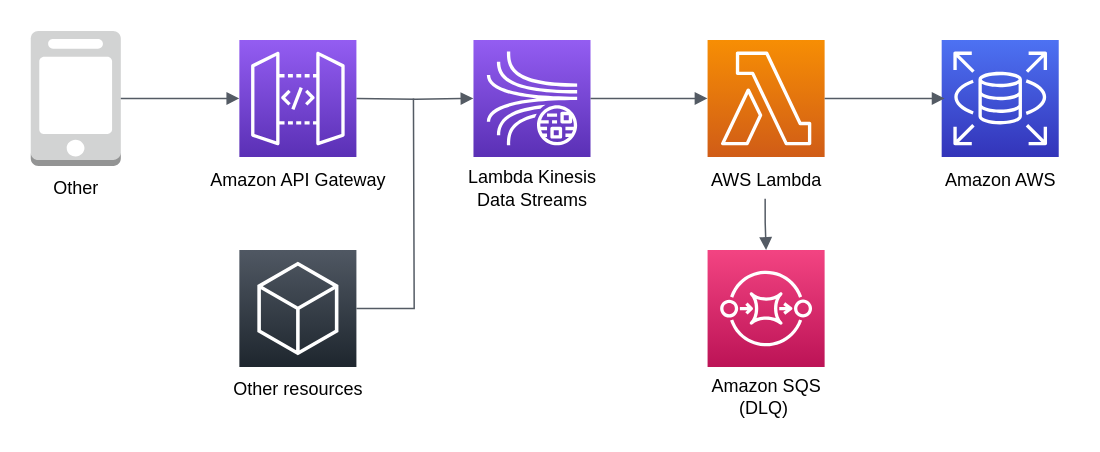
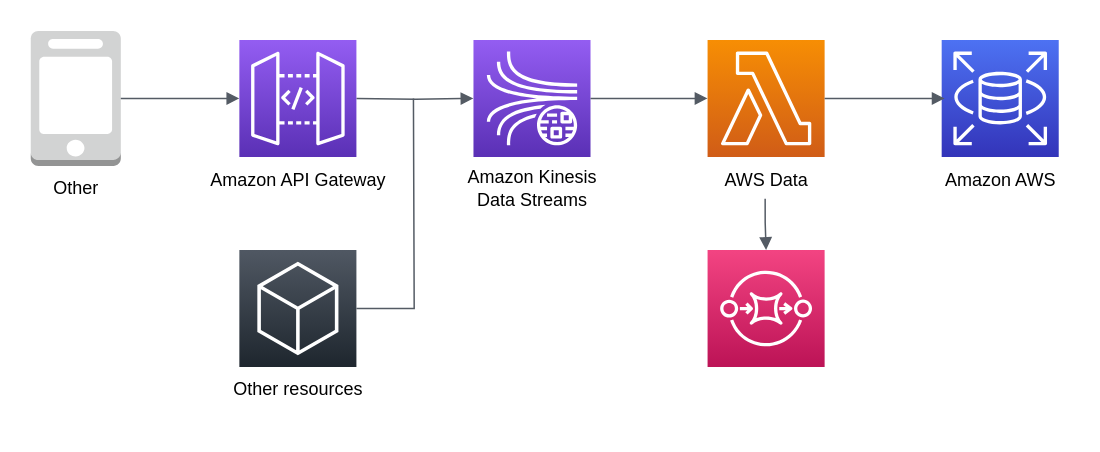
(767, 181) -> (767, 181)
(533, 188) -> (533, 188)
(766, 397) -> none
